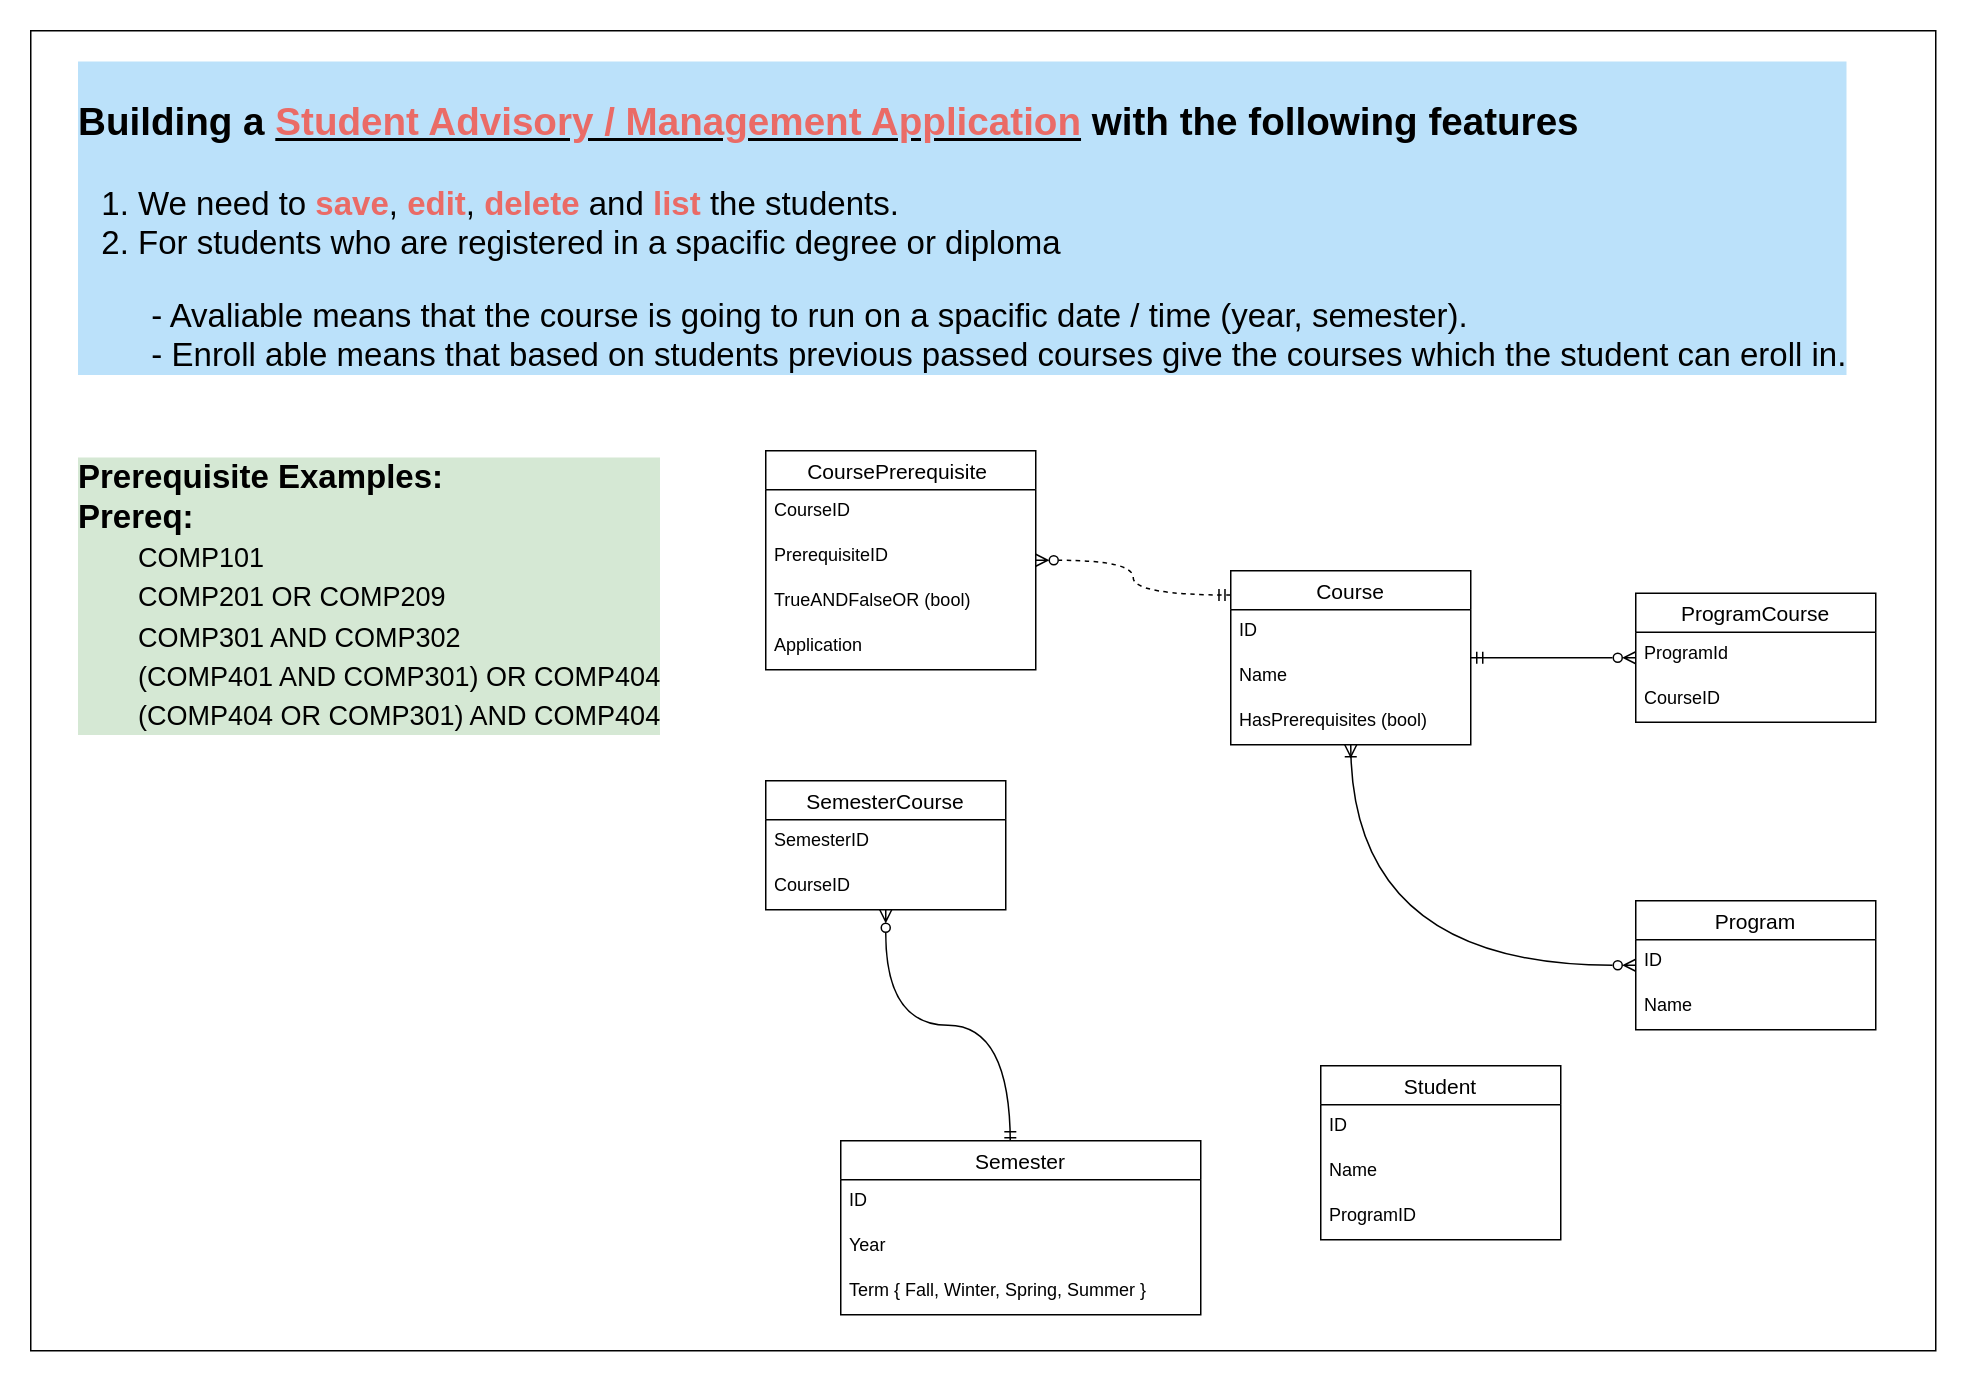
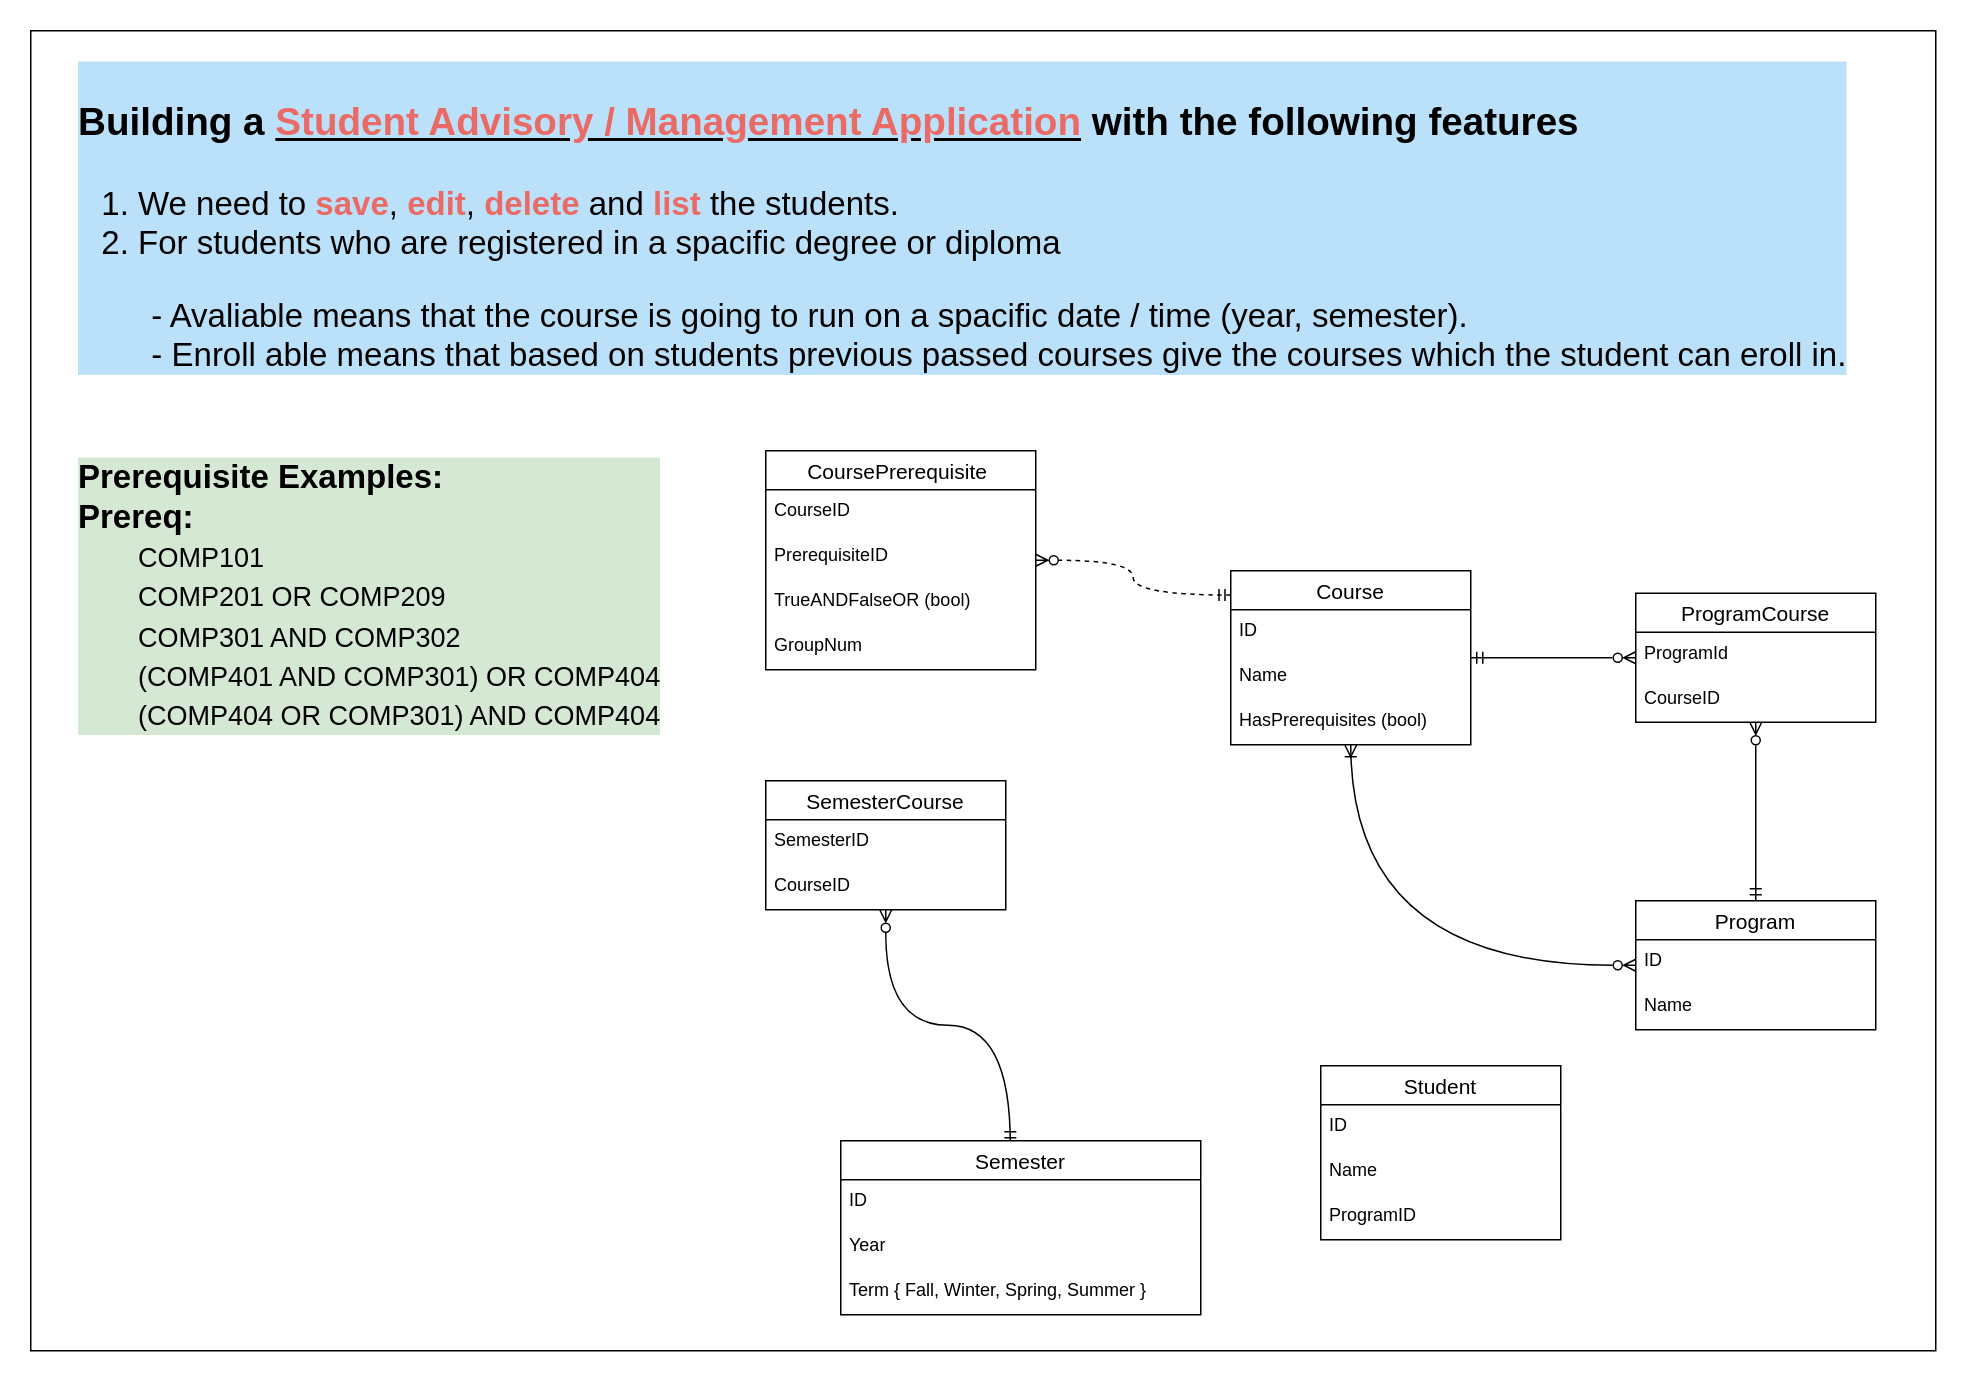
(822, 645) -> (814, 645)
none -> (1756, 822)
